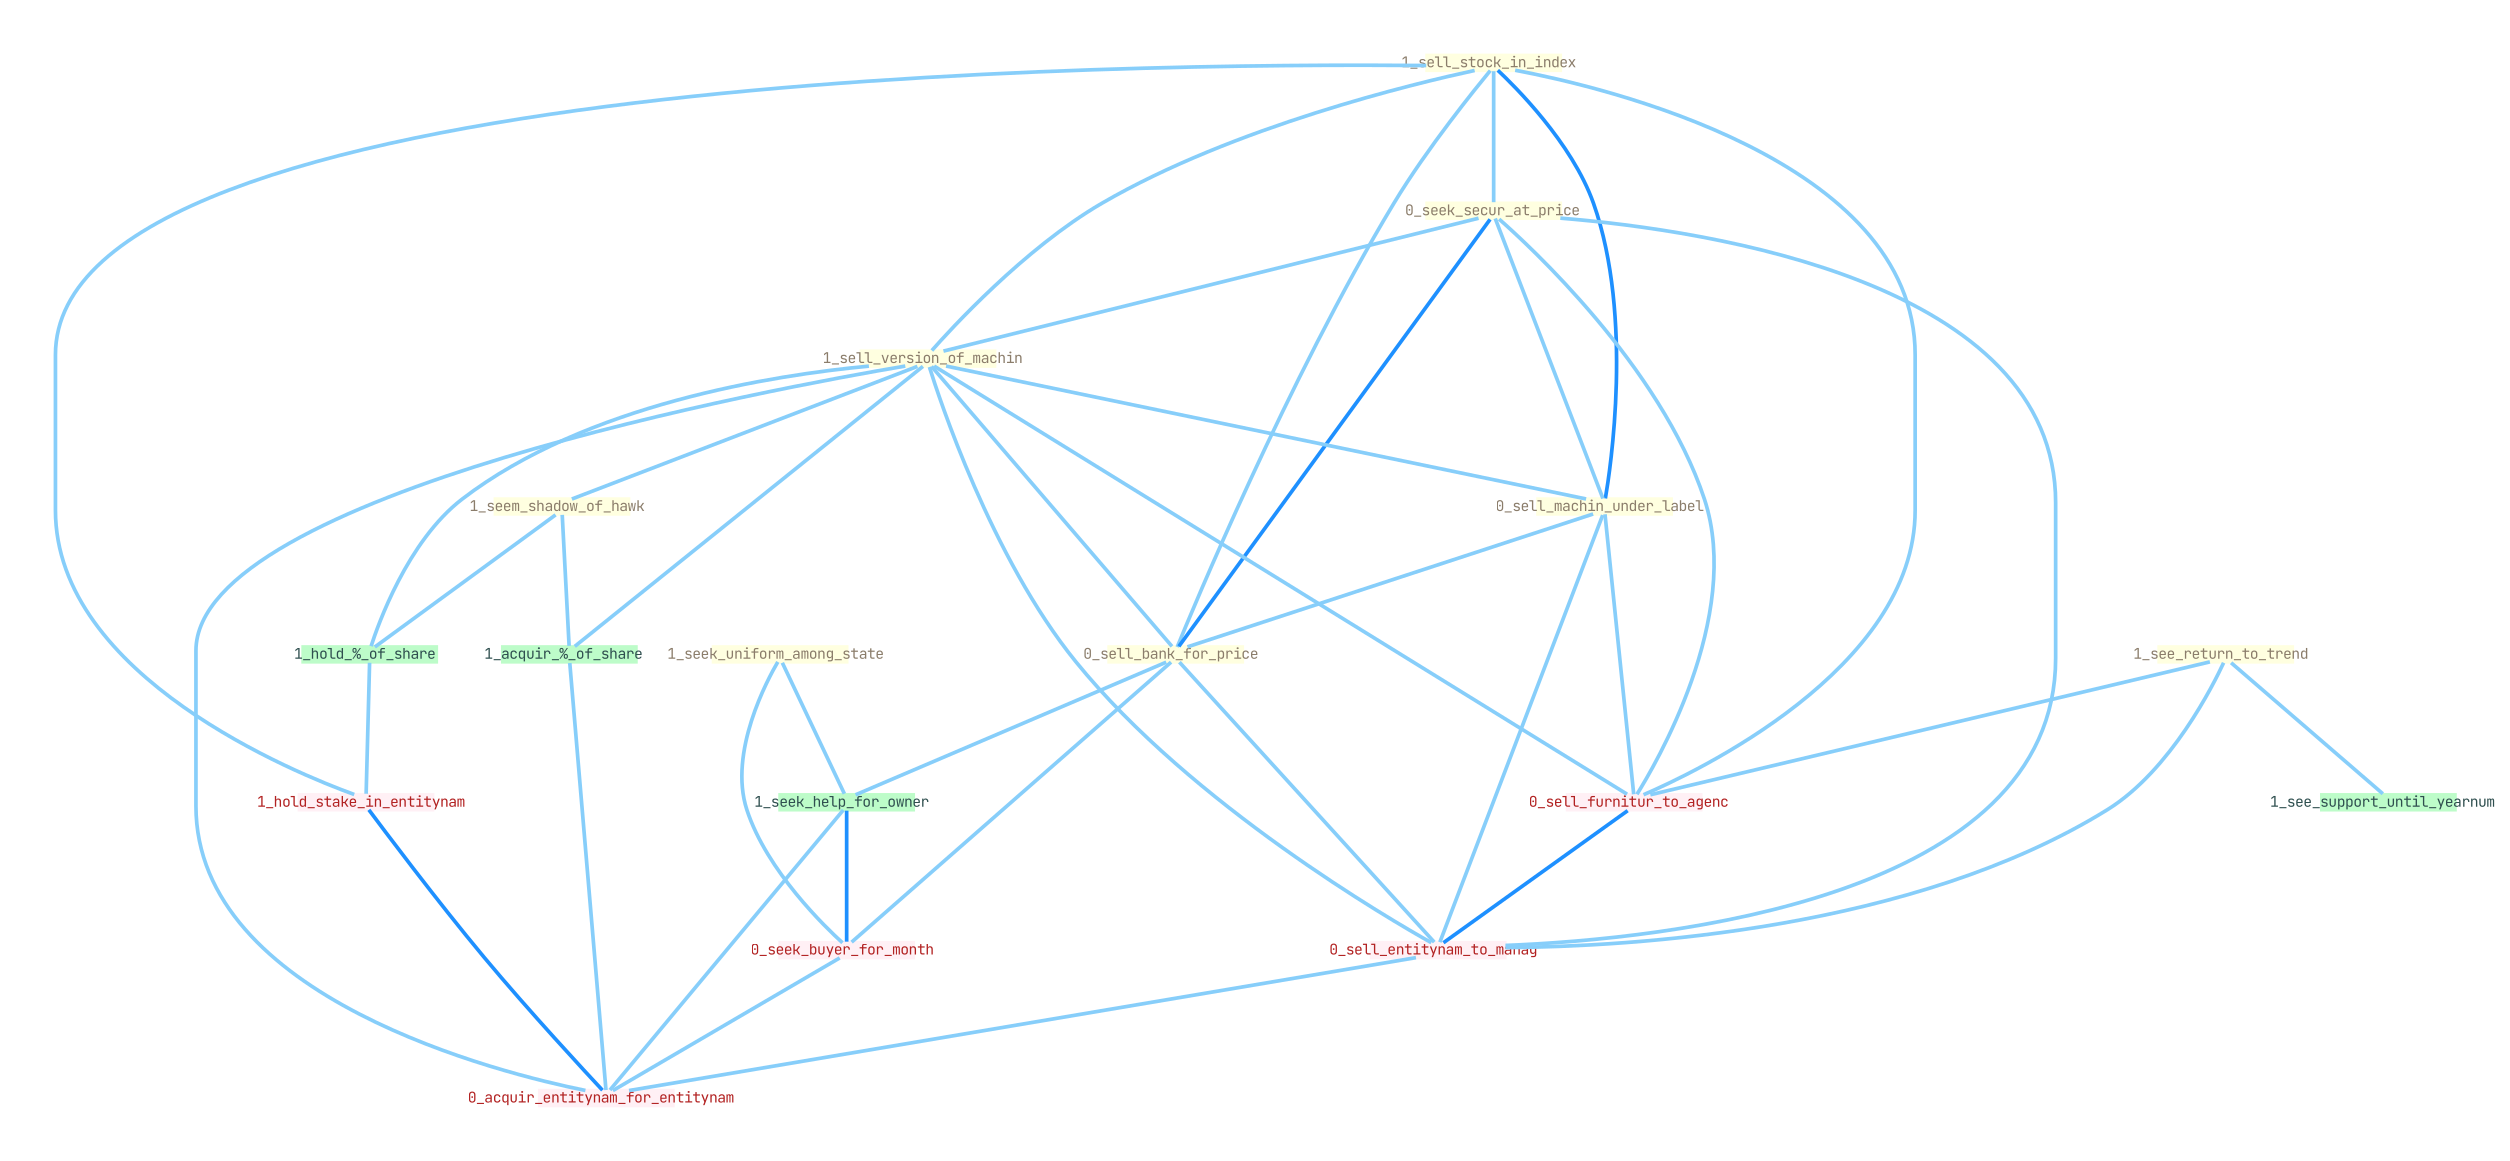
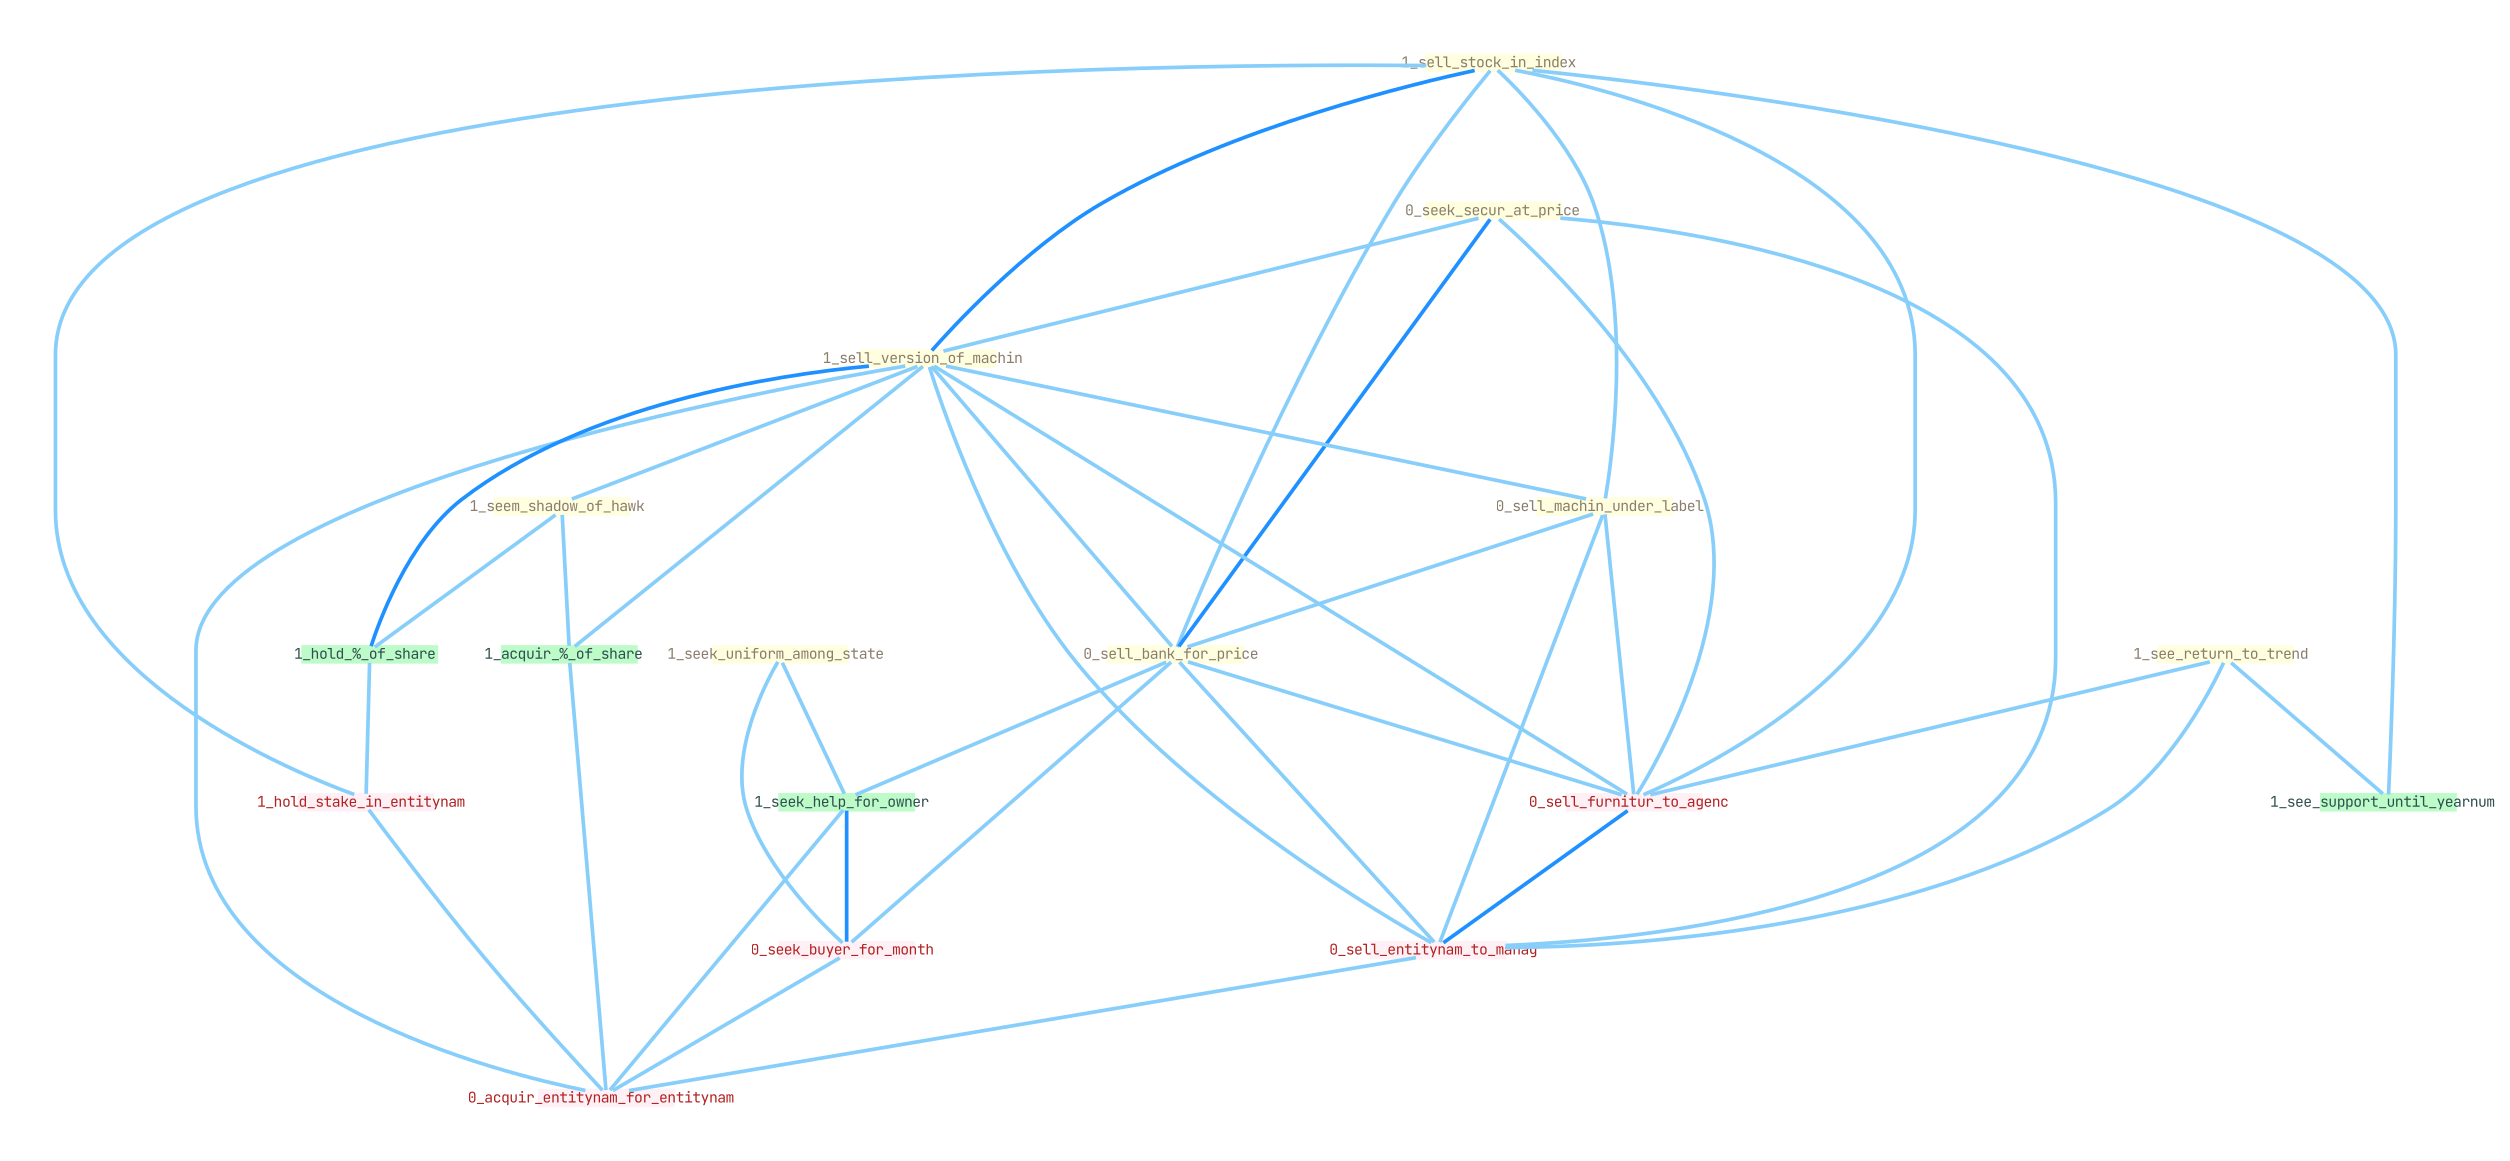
(1494, 137) -> (2208, 205)
(1178, 165) -> (1178, 165)
(1609, 268) -> (1609, 268)
(1549, 358) -> none
(468, 495) -> (468, 495)
none -> (1405, 728)
(481, 954) -> (481, 954)
